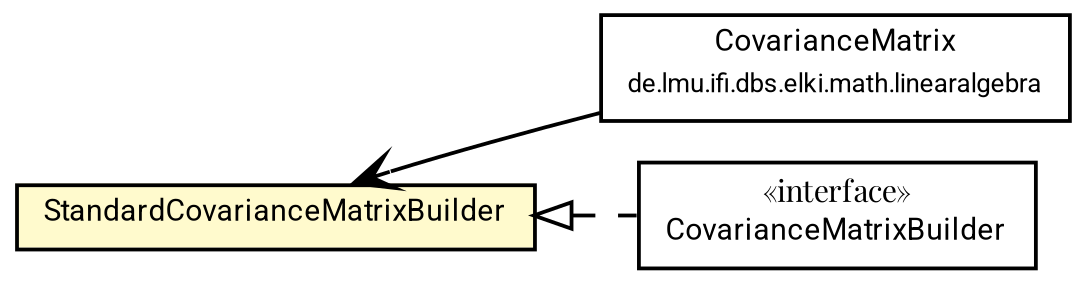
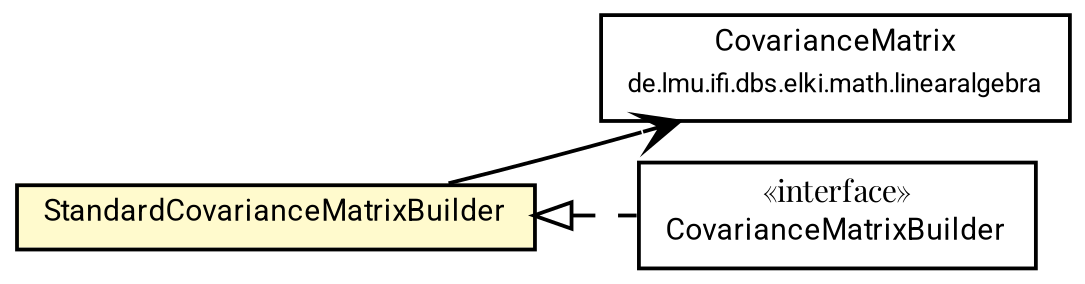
(495, 141) -> (545, 158)
